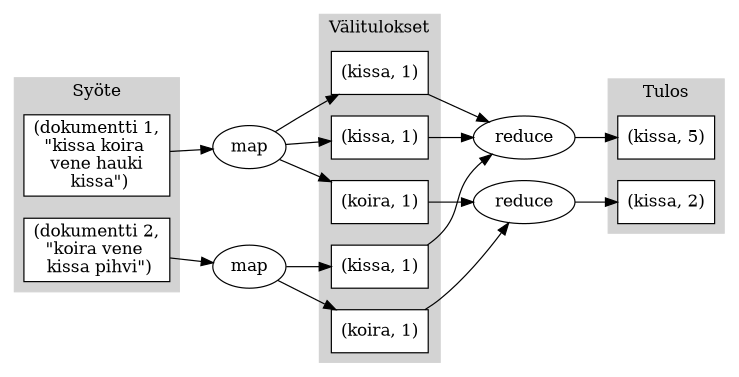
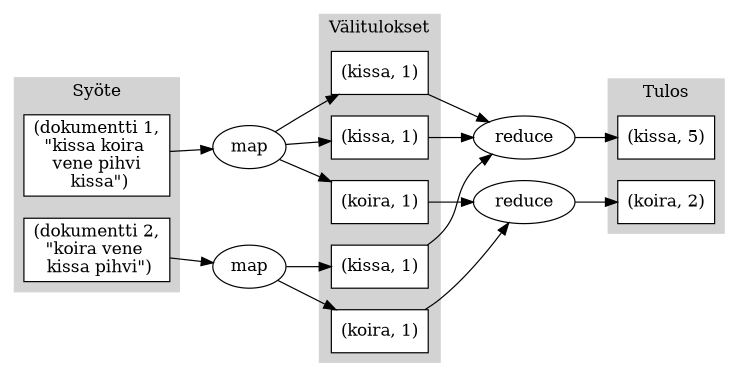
(97, 164) -> (97, 164)
(666, 202) -> (666, 202)
